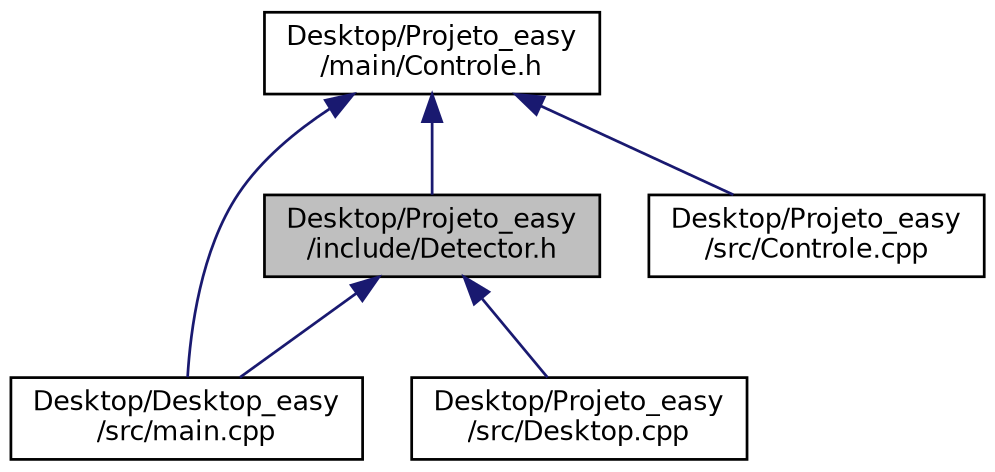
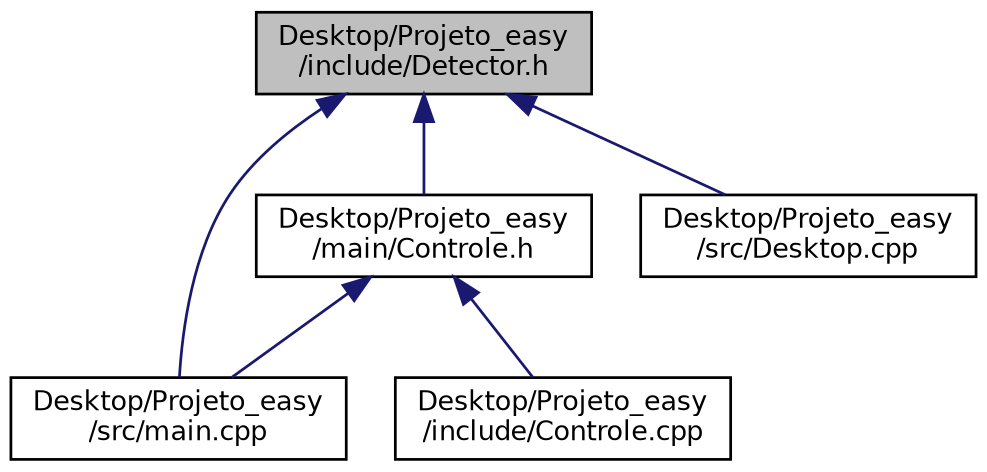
(432, 159) -> (424, 159)
(817, 236) -> (563, 419)
(187, 419) -> (179, 419)
